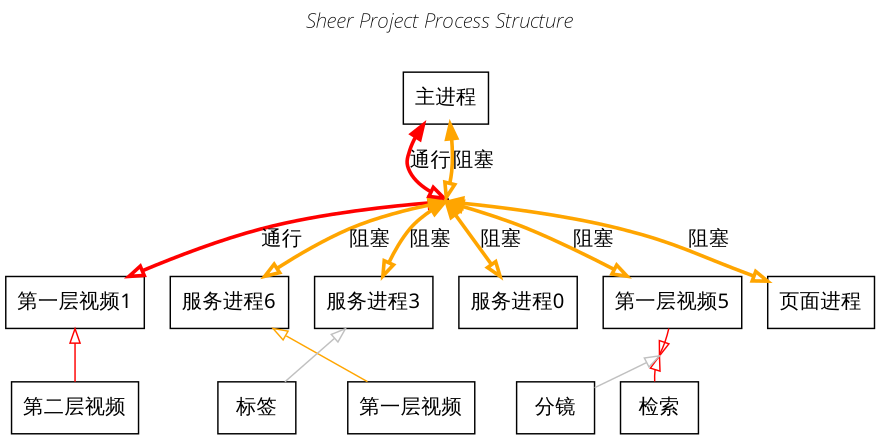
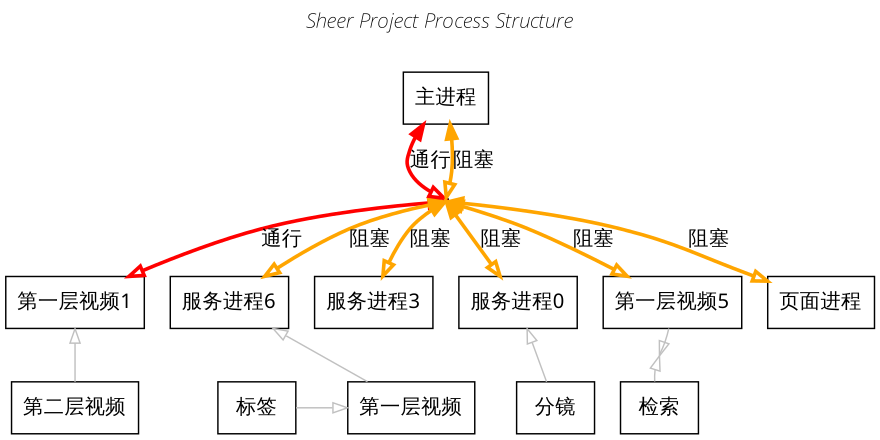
(327, 359) -> (327, 359)
(310, 360) -> (314, 408)
(75, 363) -> (75, 363)
(621, 375) -> (539, 362)
(655, 376) -> (655, 376)
